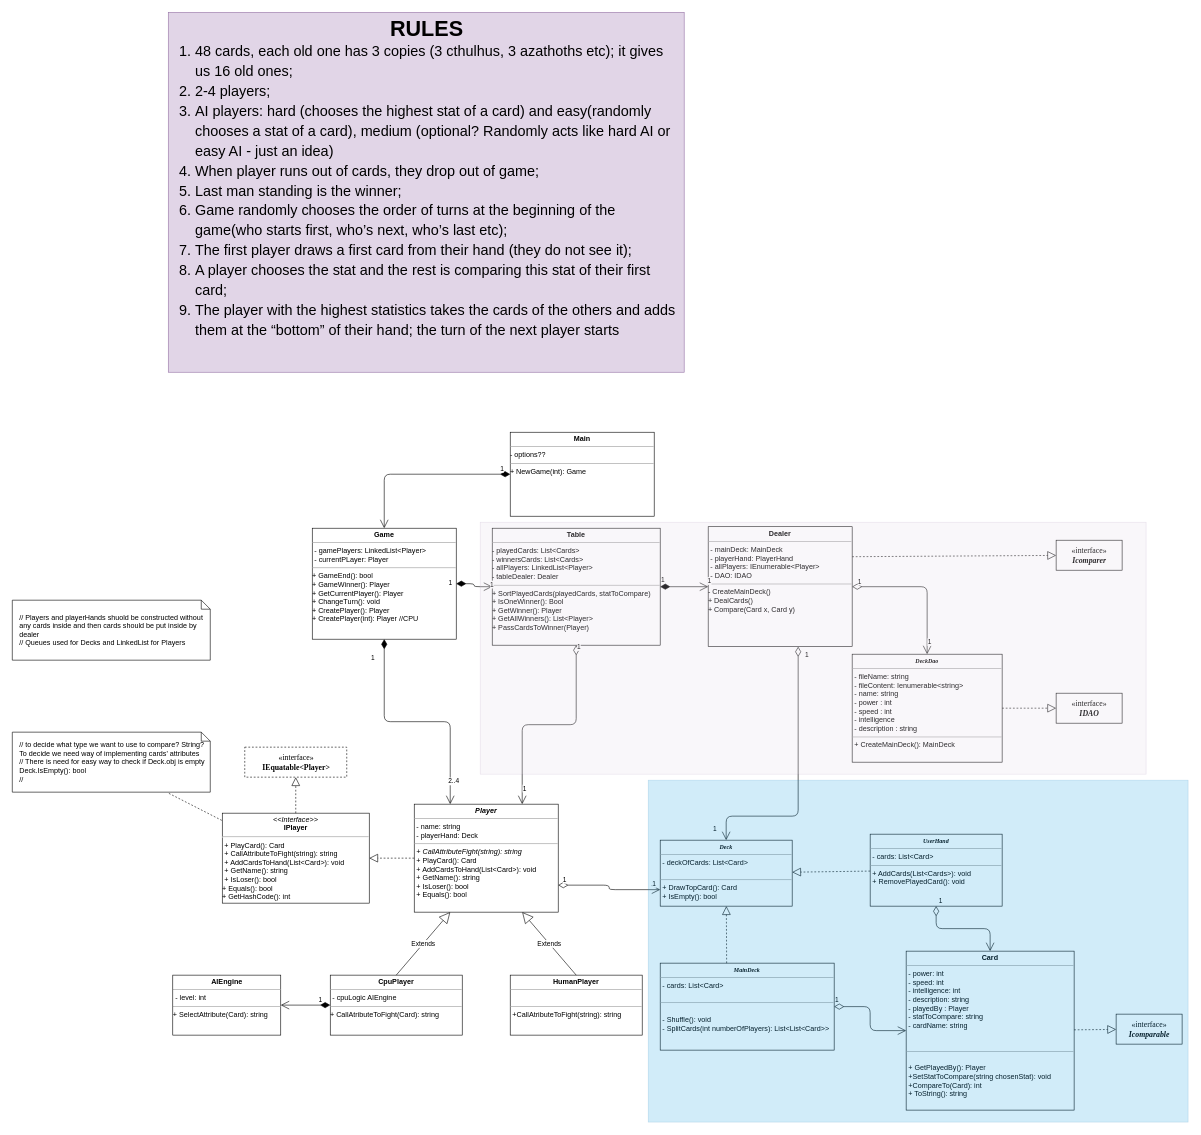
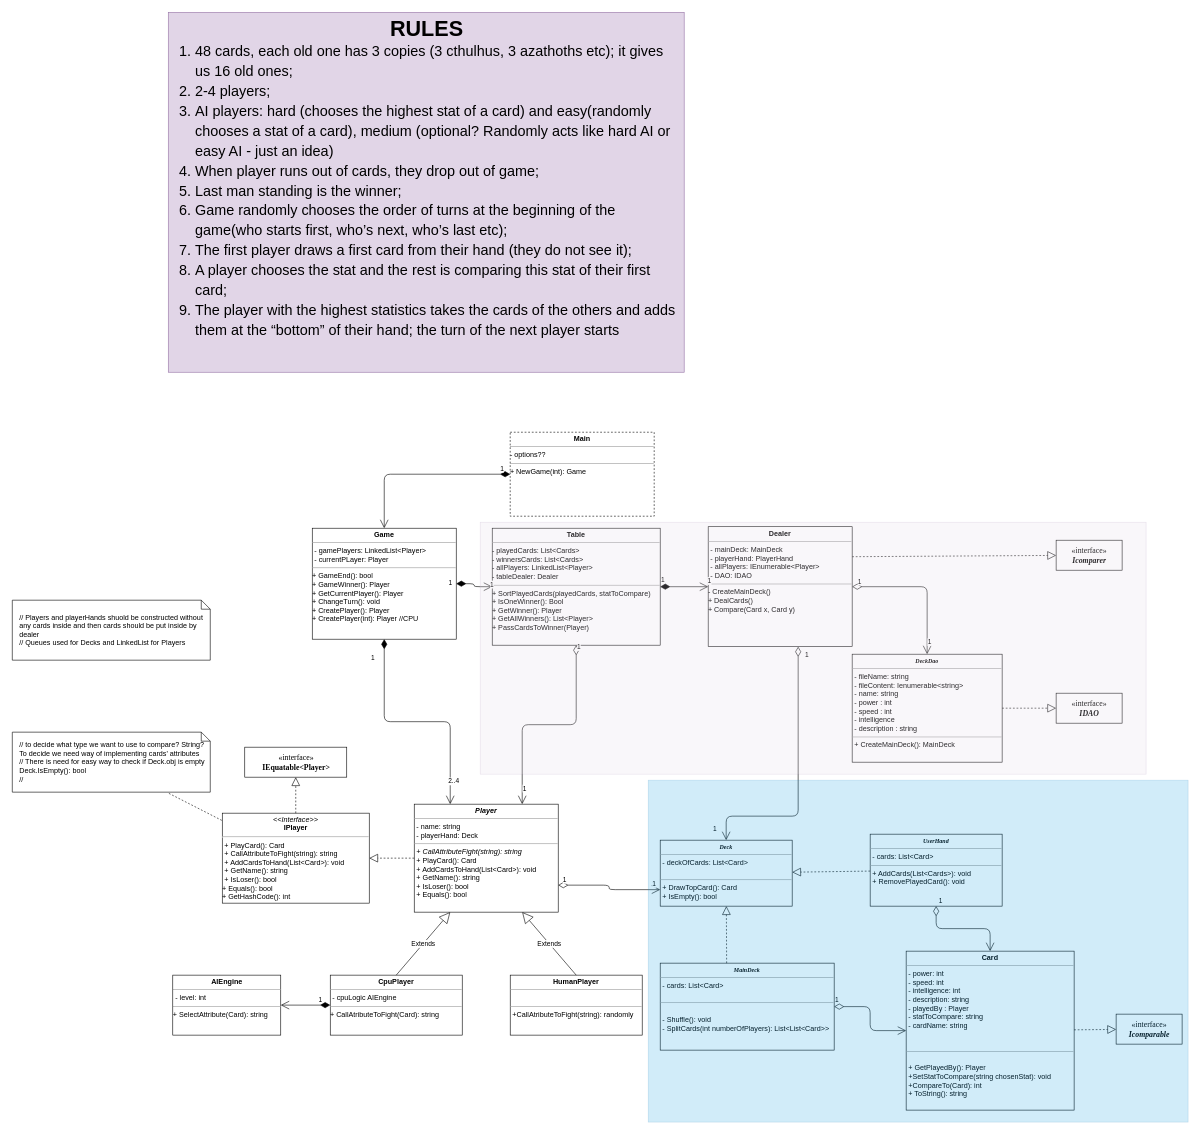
(582, 474) -> (582, 474)
(296, 762) -> (296, 762)
(575, 984) -> (579, 984)
